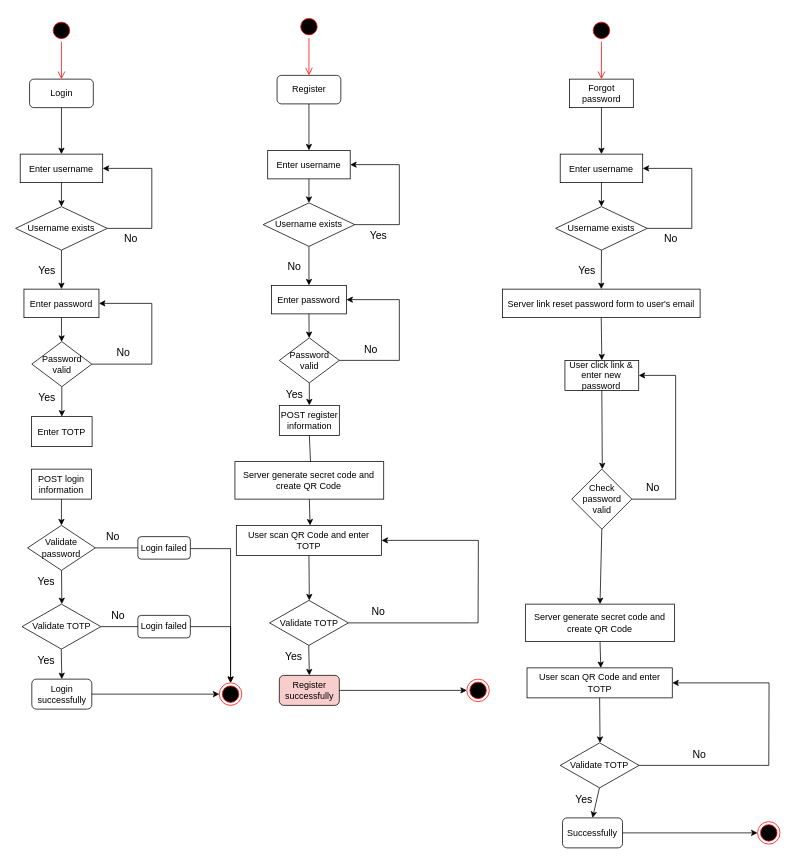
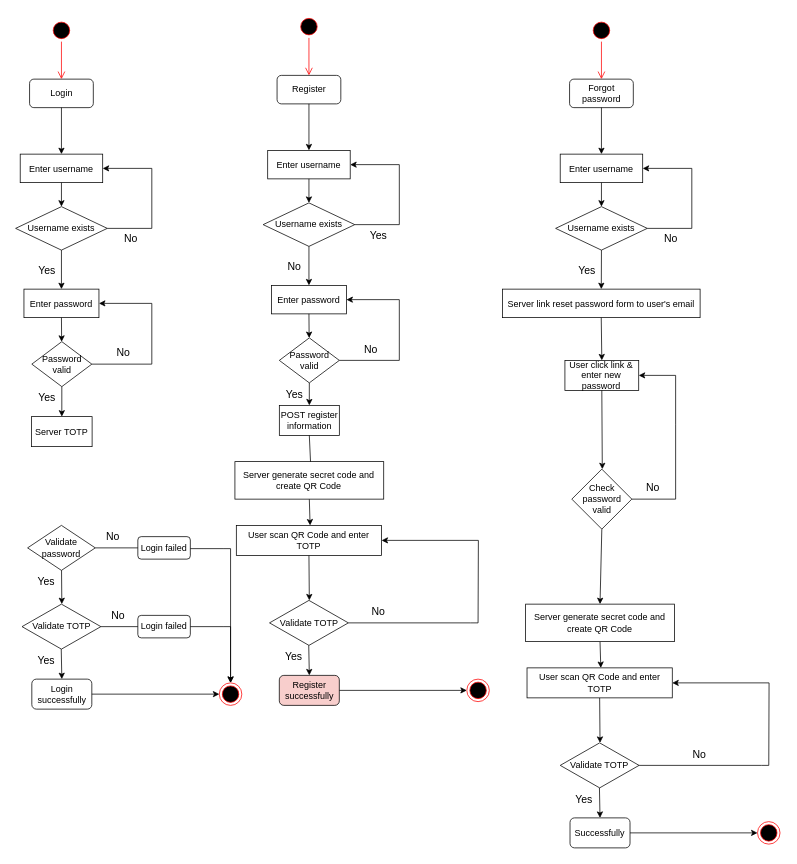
(601, 93) -> (601, 93)
(62, 432) -> (62, 432)
(61, 484) -> none
(61, 509) -> none
(592, 833) -> (600, 833)
